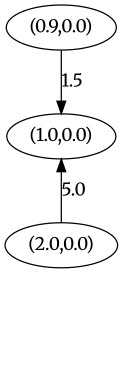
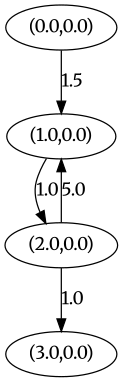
(61, 28) -> (61, 28)
none -> (36, 185)
none -> (61, 354)
